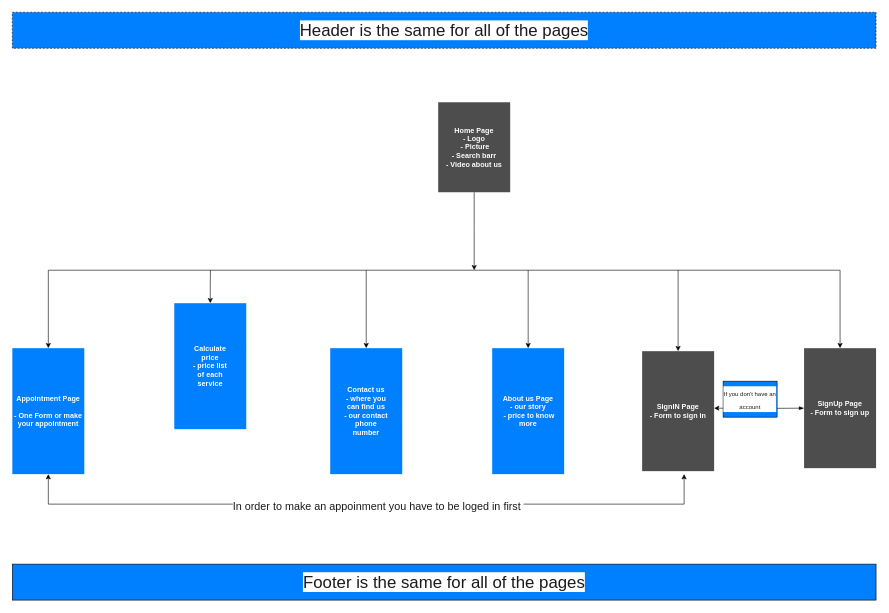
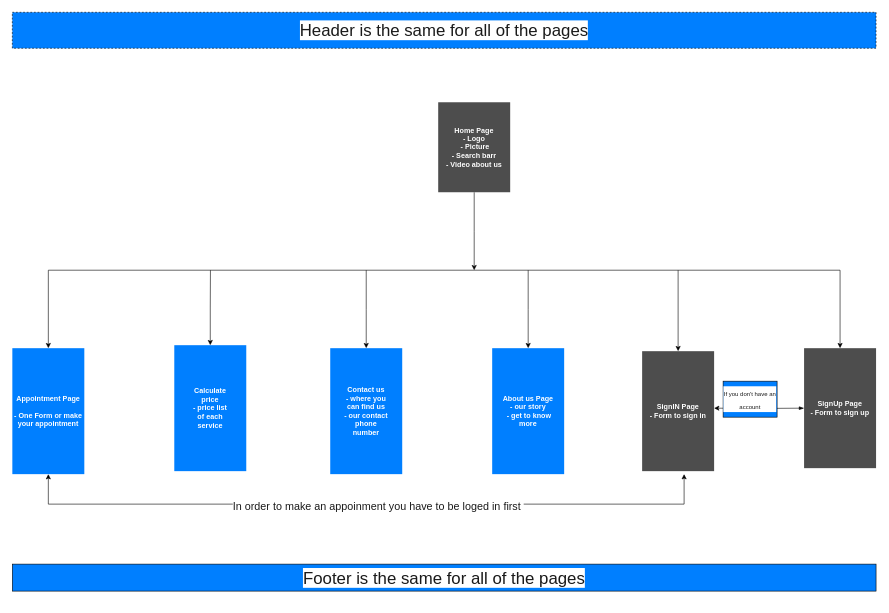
(210, 366) -> (210, 408)
(528, 411) -> (528, 411)
(444, 582) -> (444, 578)
